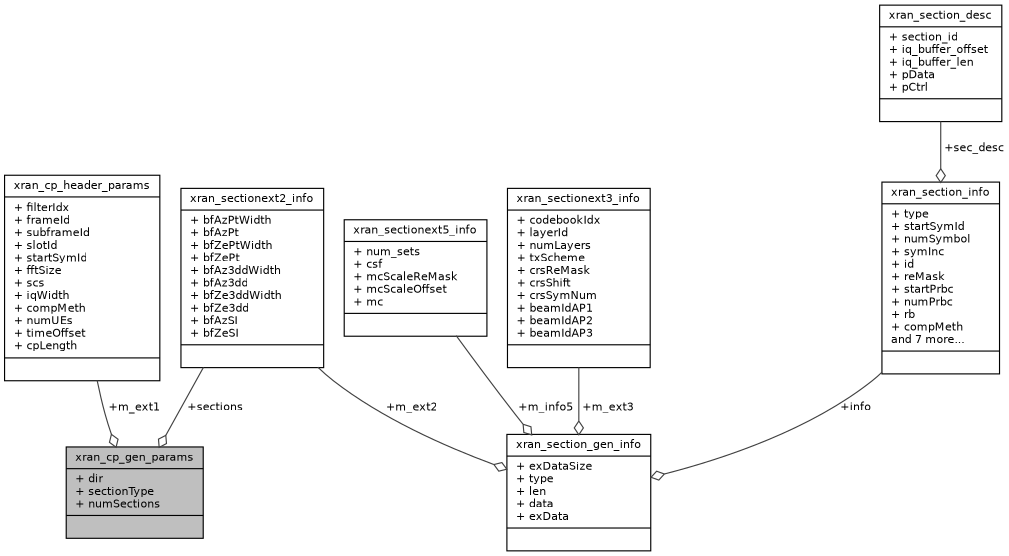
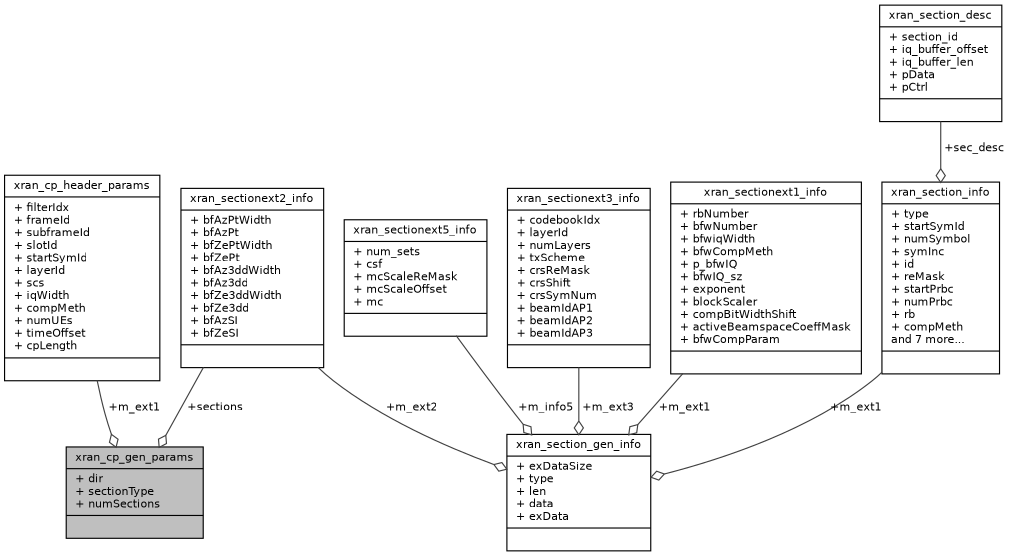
(38, 271) -> (40, 271)
none -> (766, 278)
(855, 408) -> (855, 408)
